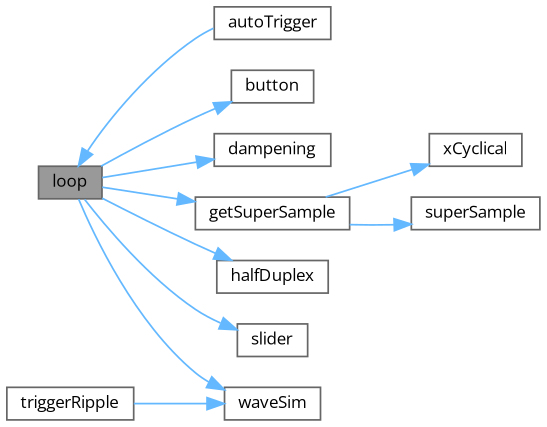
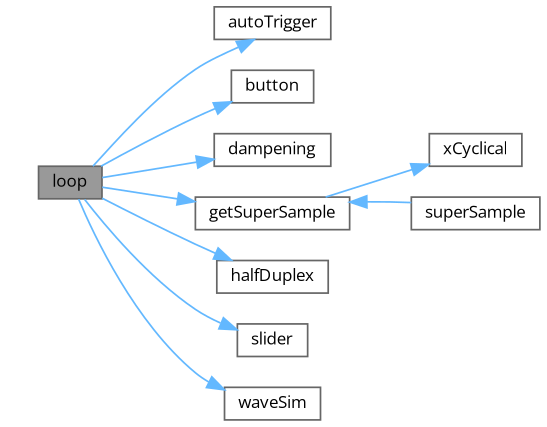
(144, 82) -> (159, 98)
(372, 225) -> (389, 202)
(70, 404) -> none
